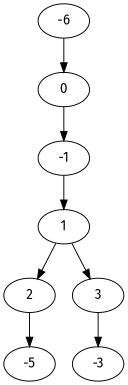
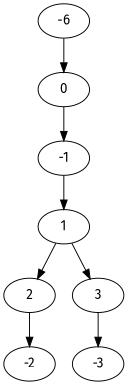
(30, 364) -> (30, 364)
